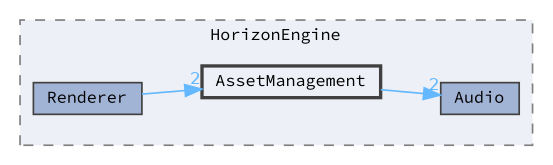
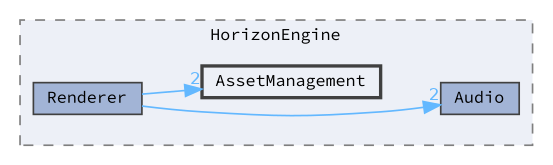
(402, 92) -> (283, 115)
